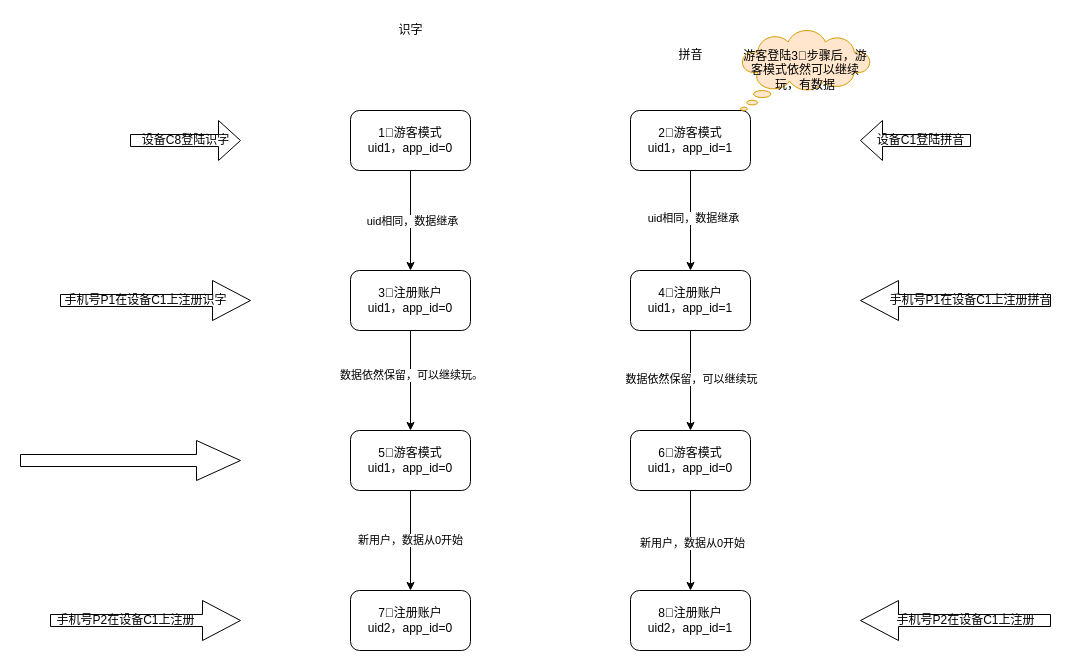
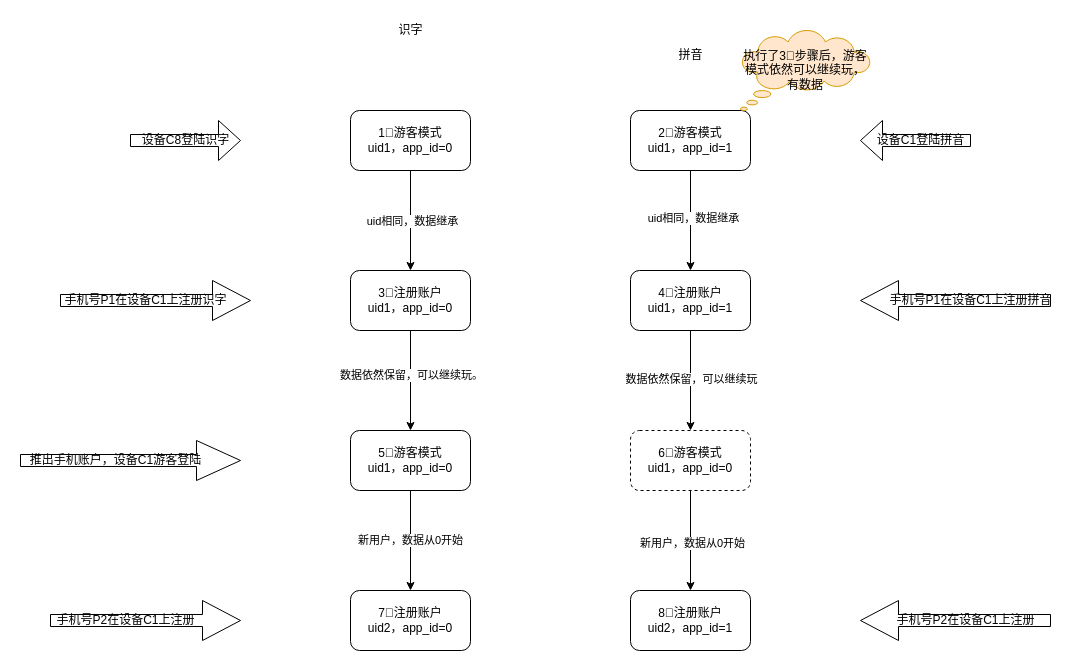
(806, 71) -> (806, 71)
none -> (116, 461)
(691, 461) -> (691, 461)
